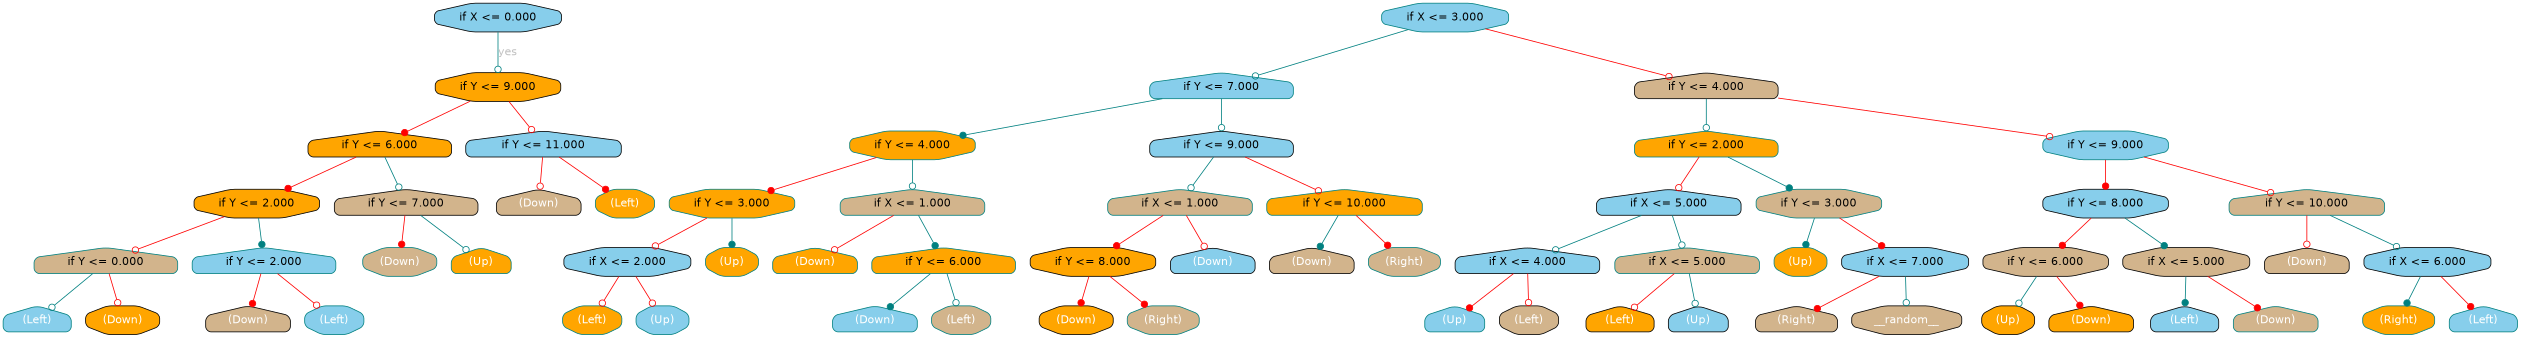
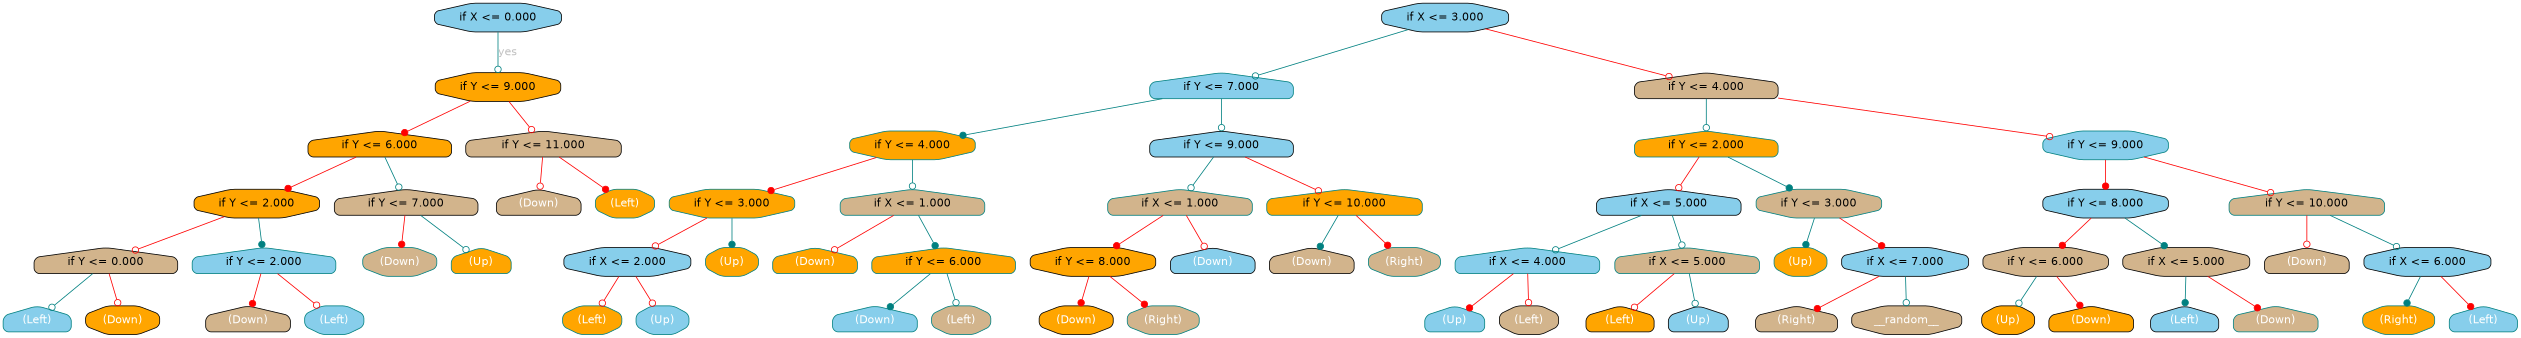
(1445, 18) -> (1445, 18)
(544, 145) -> (544, 145)
(106, 262) -> (106, 262)
(1527, 262) -> (1527, 262)
